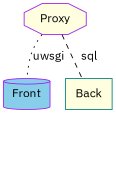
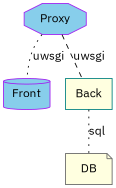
(55, 19) -> (55, 19)
(89, 56) -> (89, 56)
none -> (89, 169)
